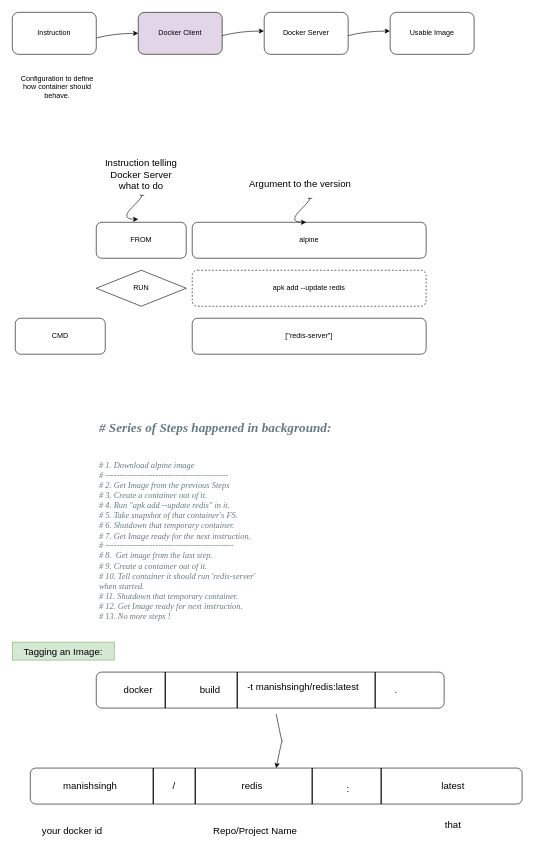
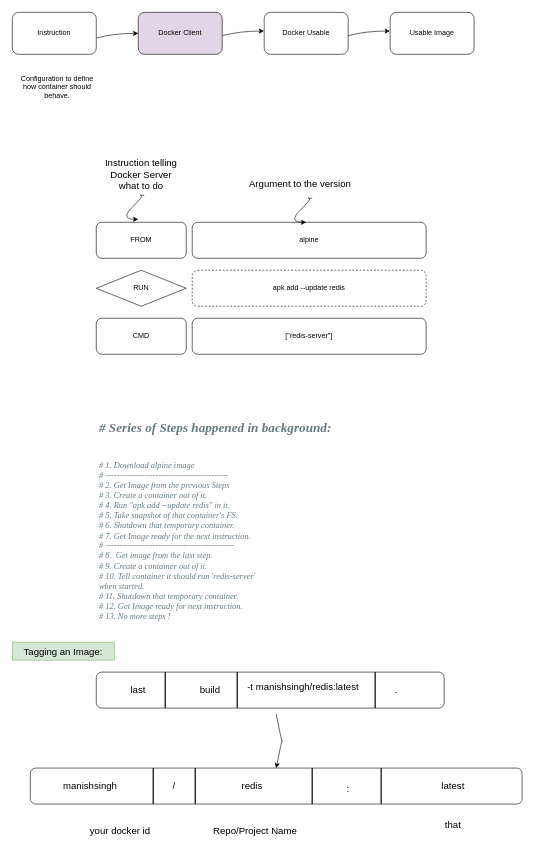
(306, 33) -> (306, 33)
(60, 336) -> (141, 336)
(138, 690) -> (138, 690)
(72, 831) -> (120, 831)
